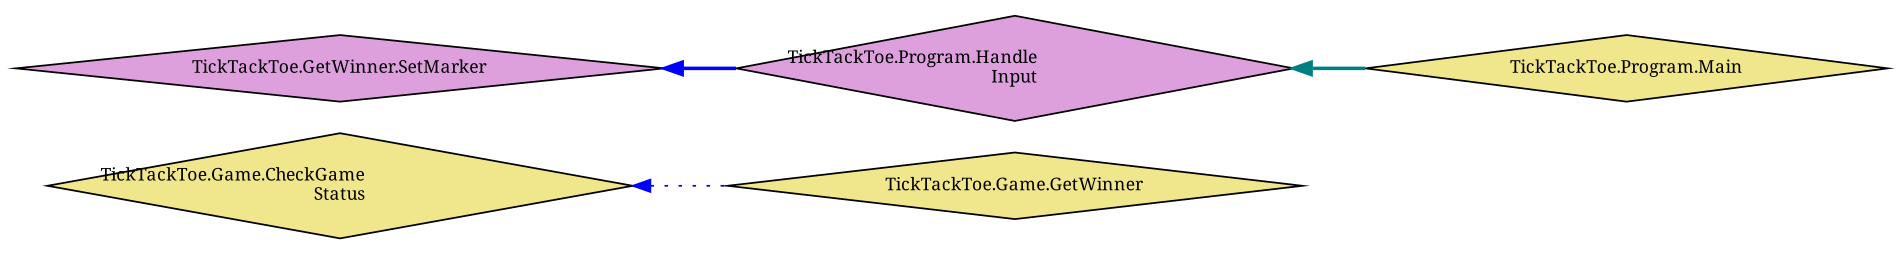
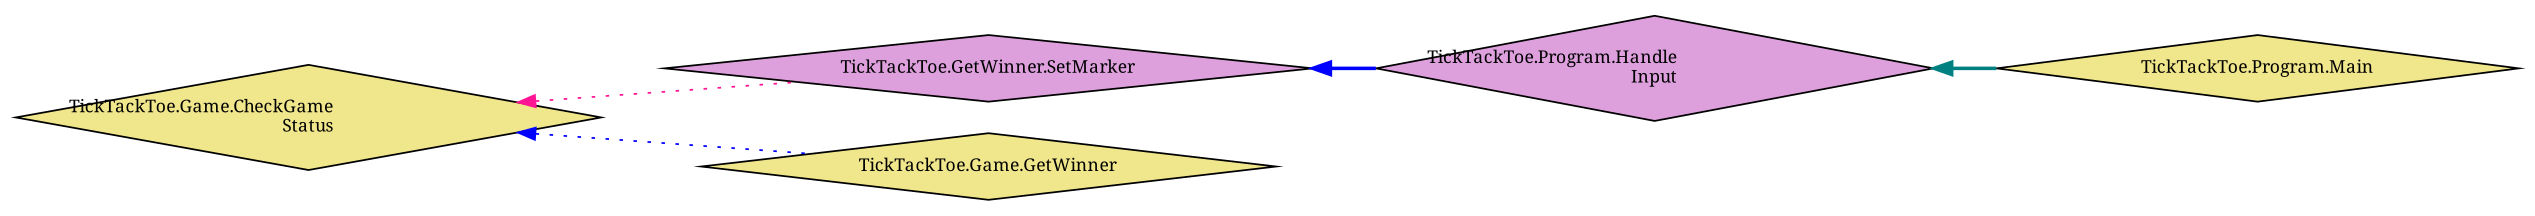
none -> (667, 92)
